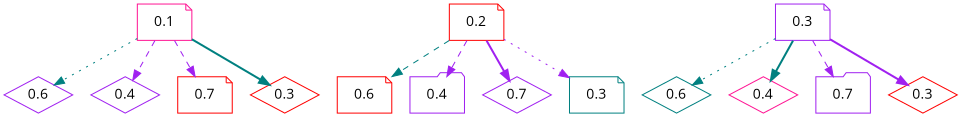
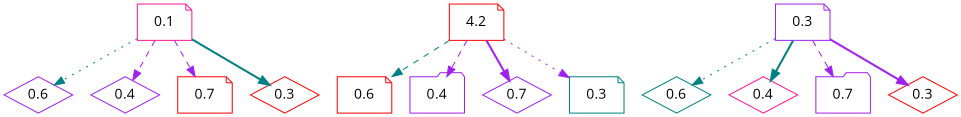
(477, 22) -> (477, 22)
